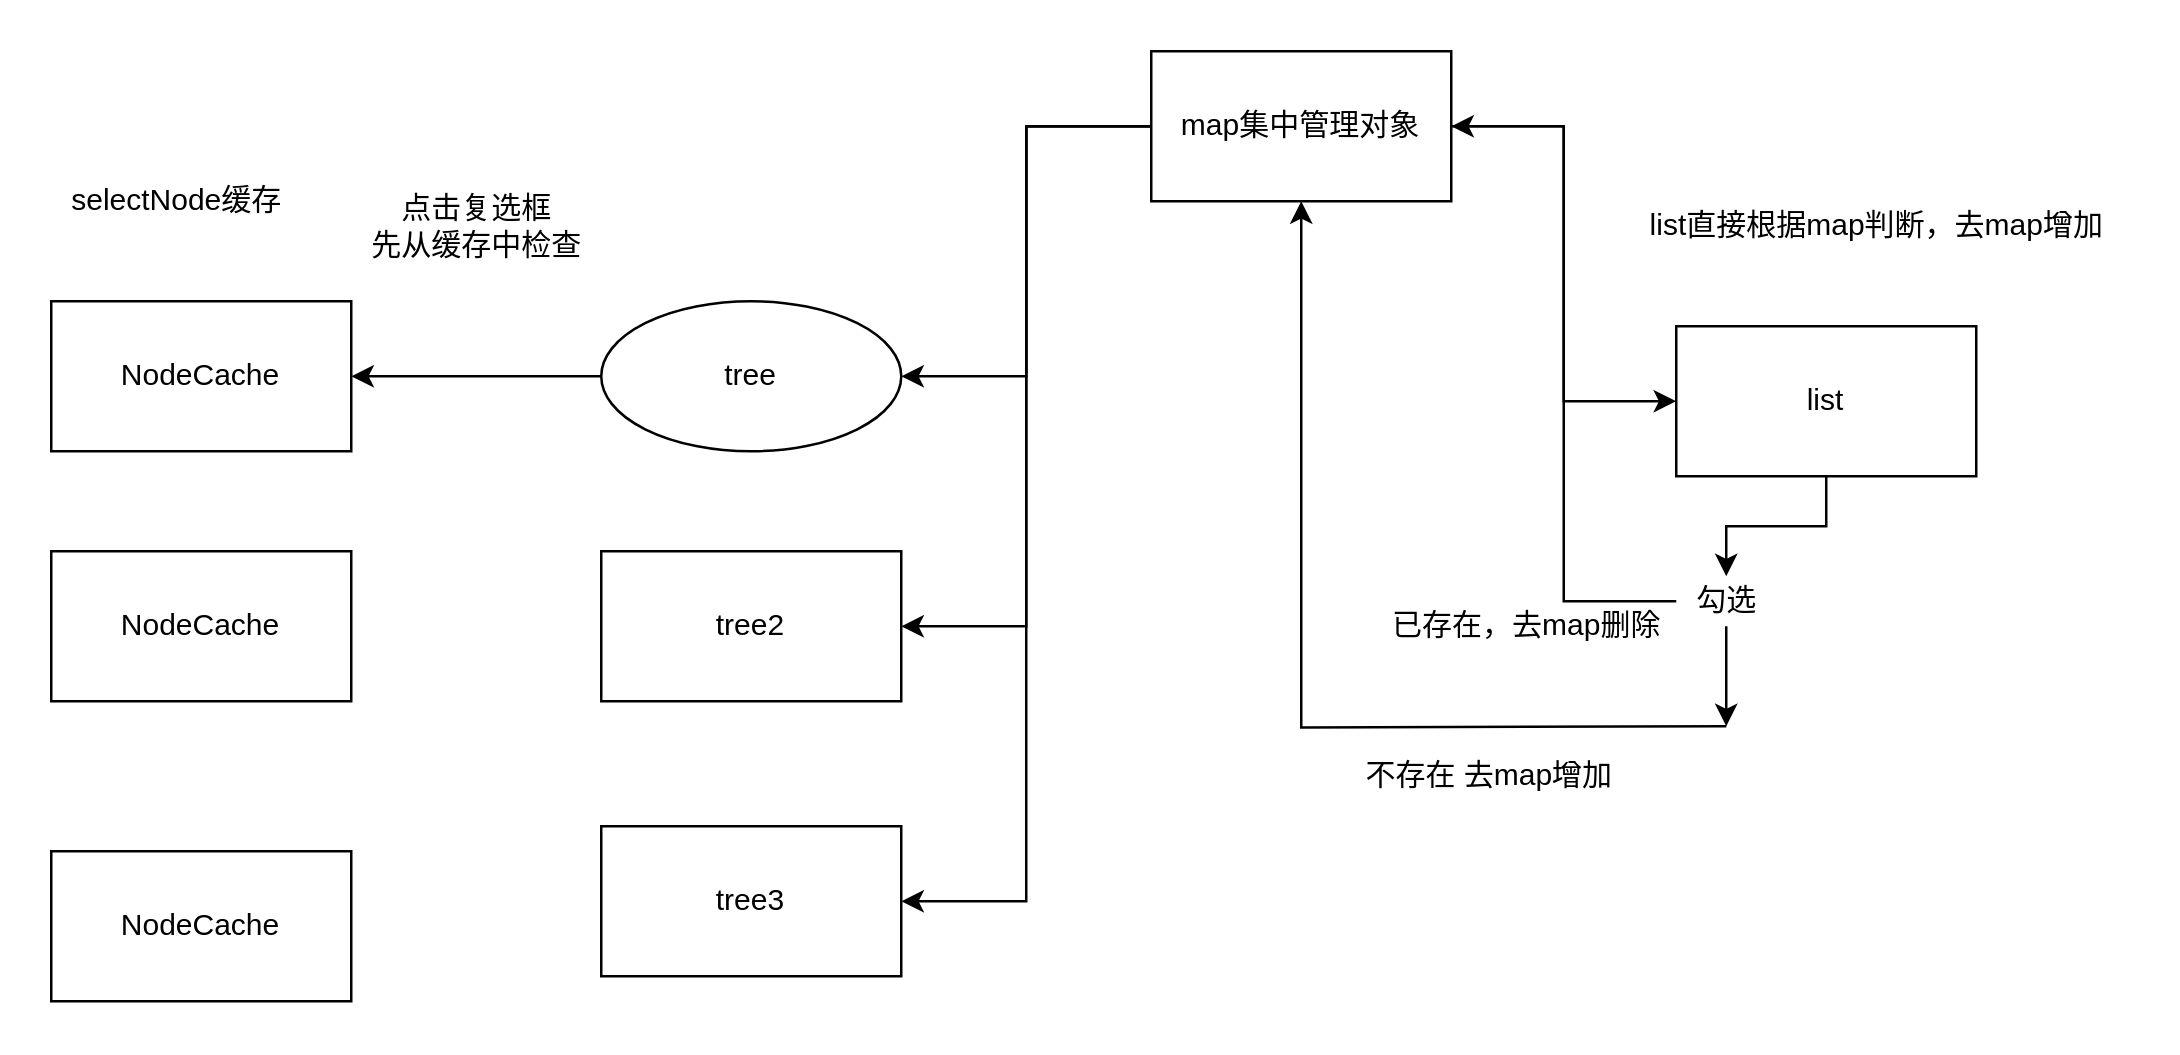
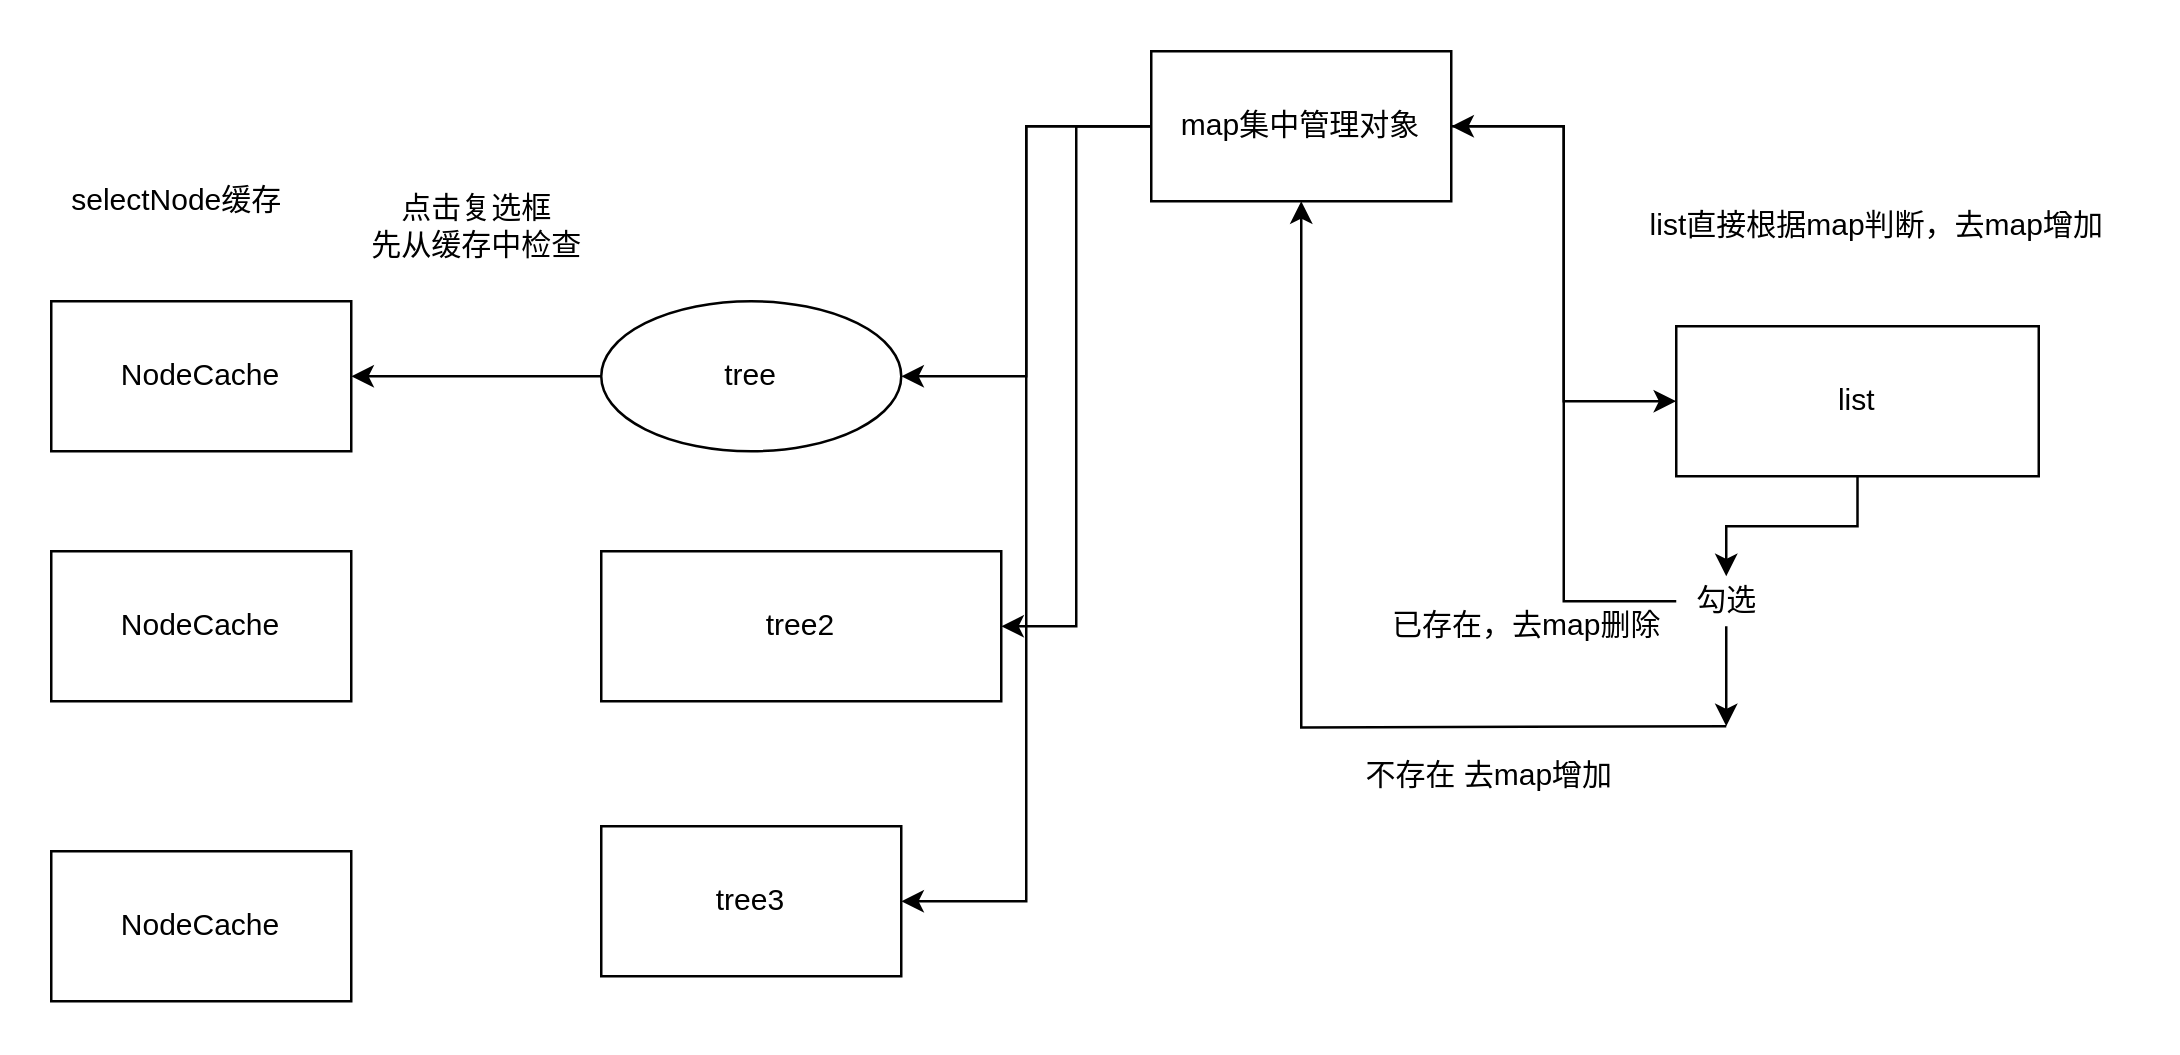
(1826, 401) -> (1858, 401)
(751, 626) -> (801, 626)
